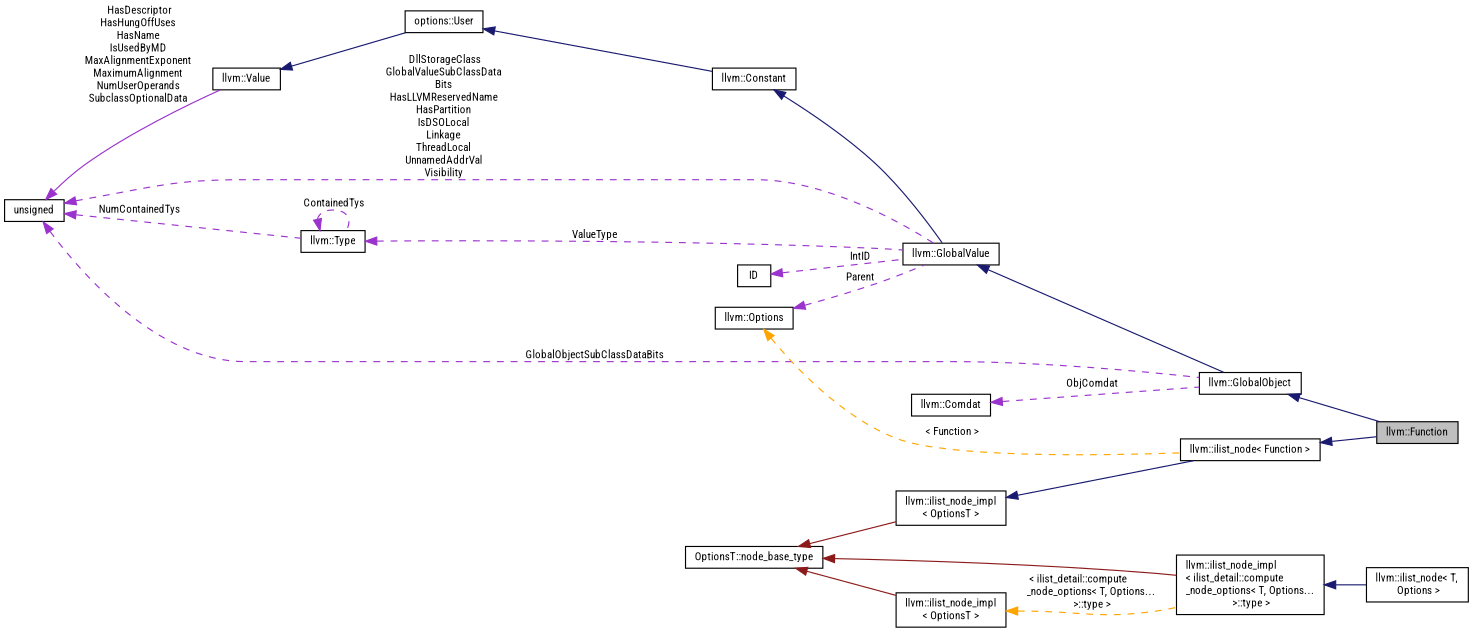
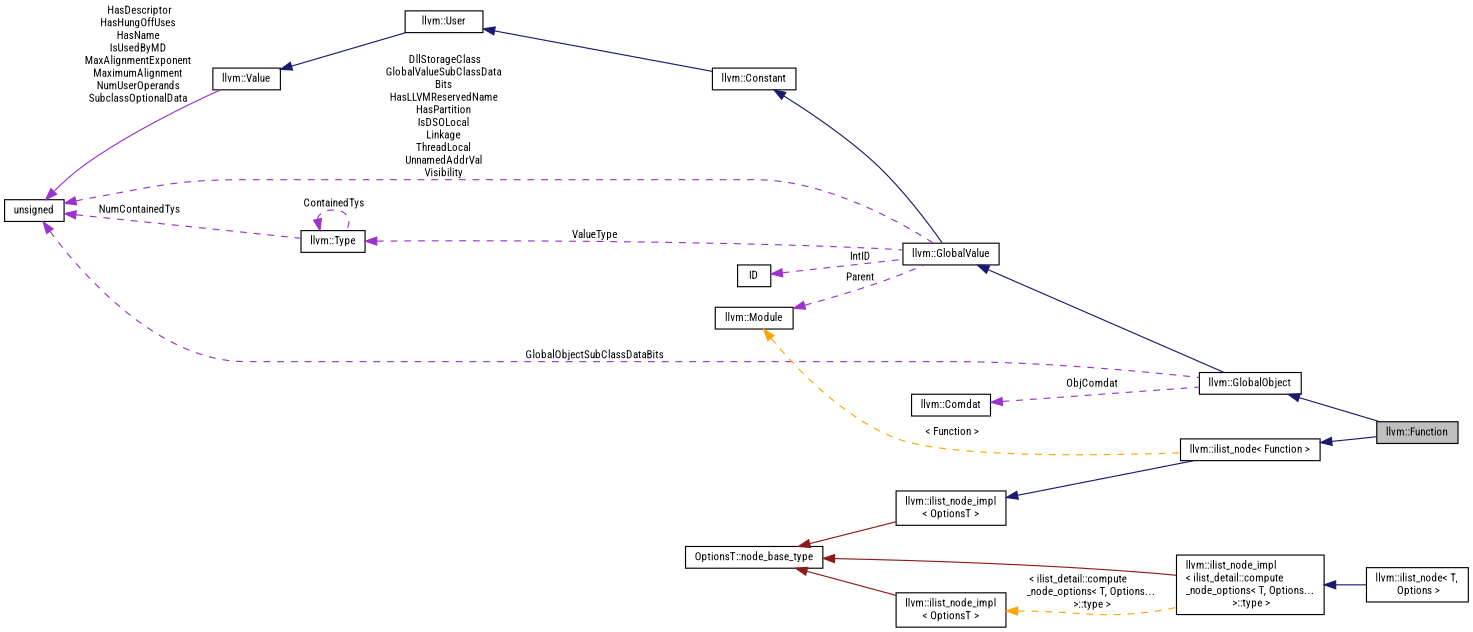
(444, 22) -> (444, 22)
(754, 318) -> (754, 318)
